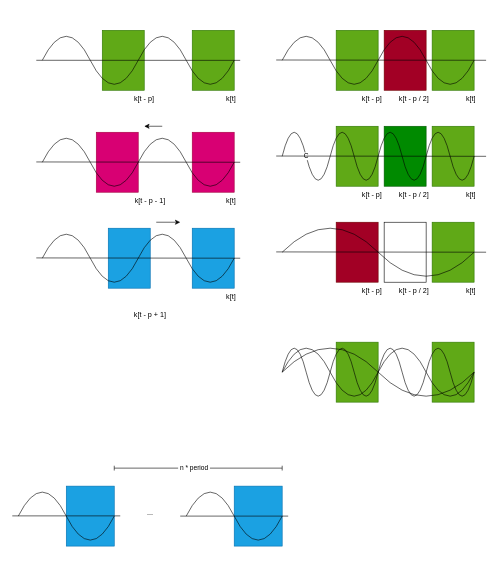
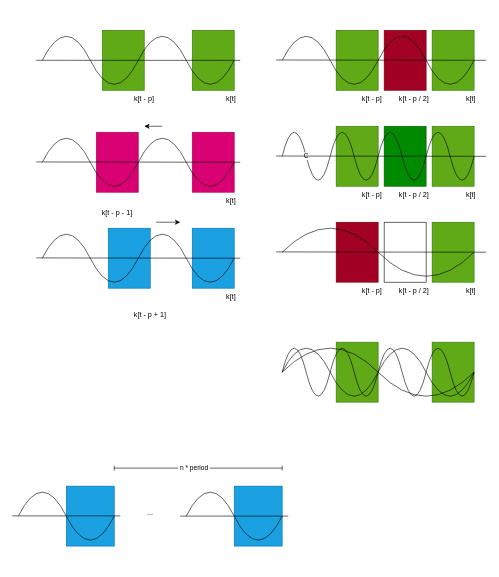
(150, 201) -> (117, 213)
